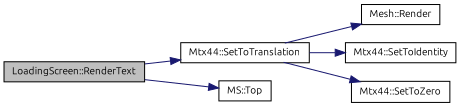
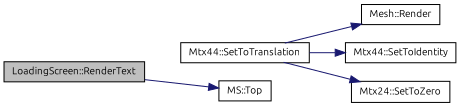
(158, 62) -> none
(401, 92) -> (401, 92)
